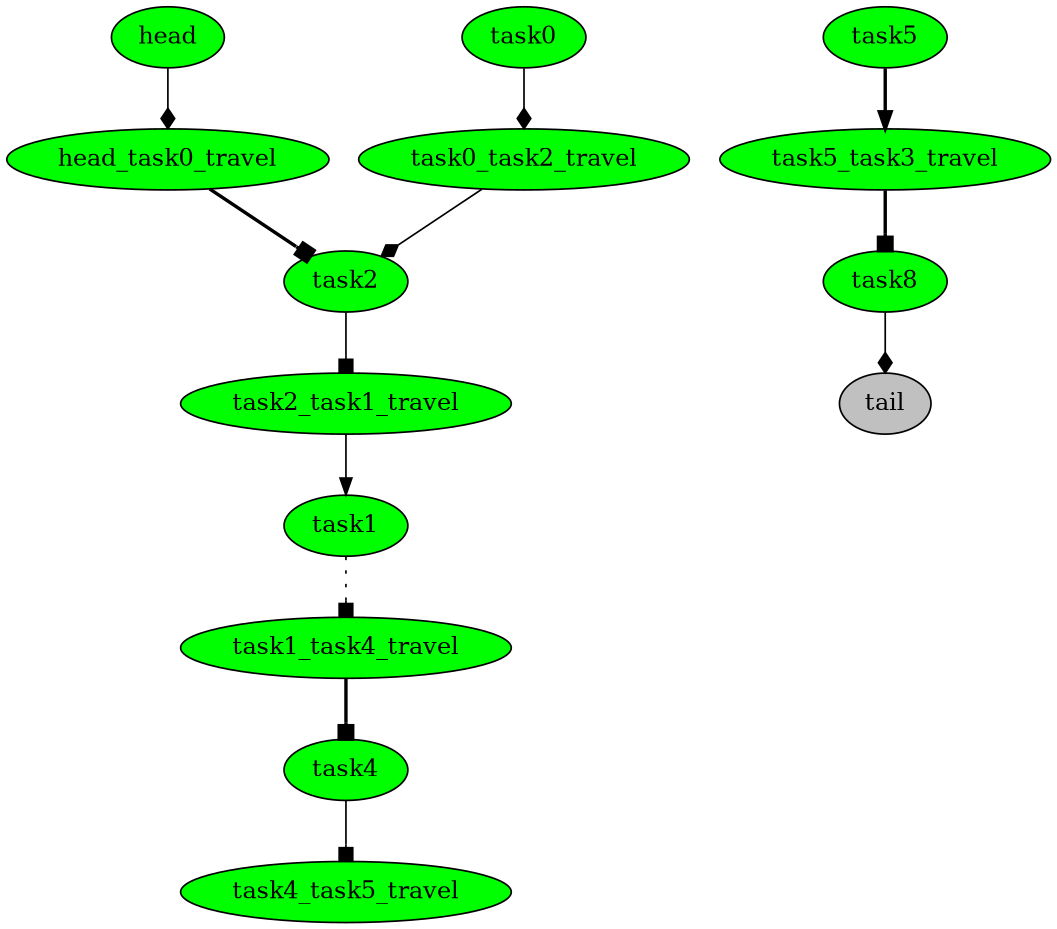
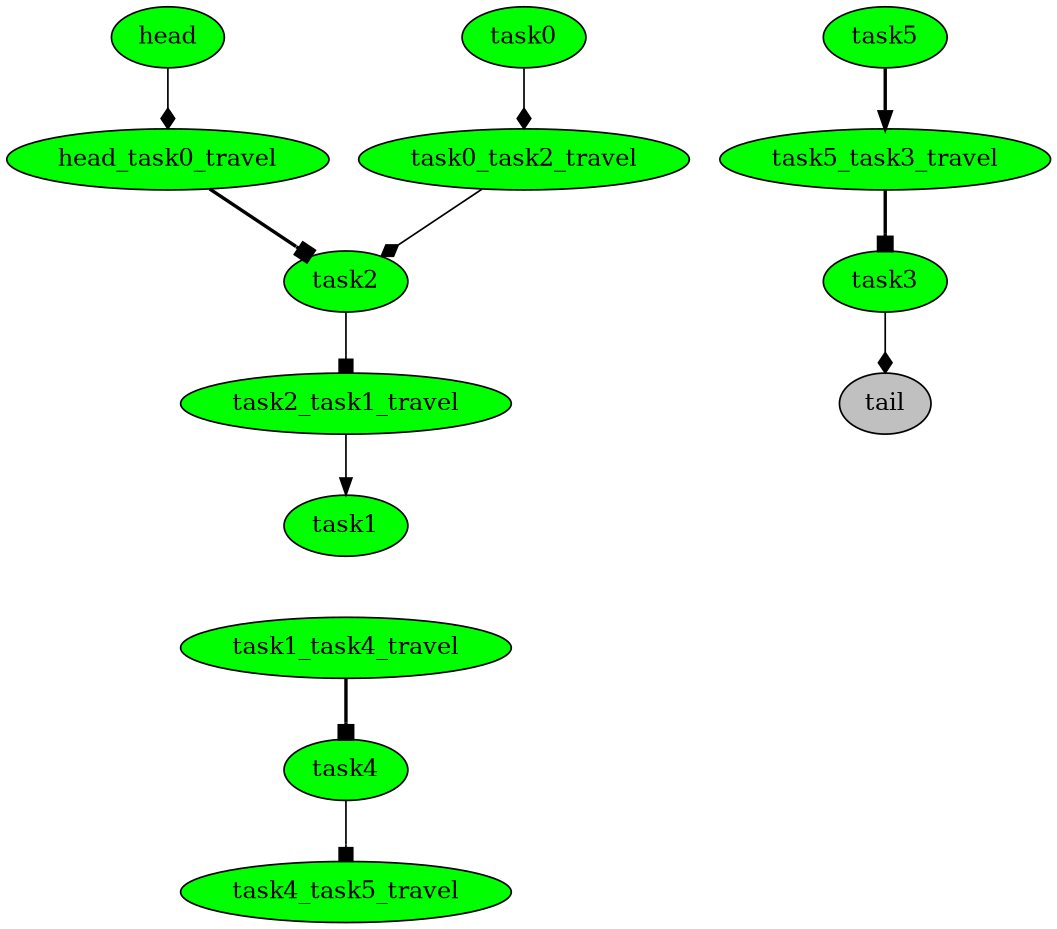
(885, 282) -> (885, 282)
(346, 578) -> none
